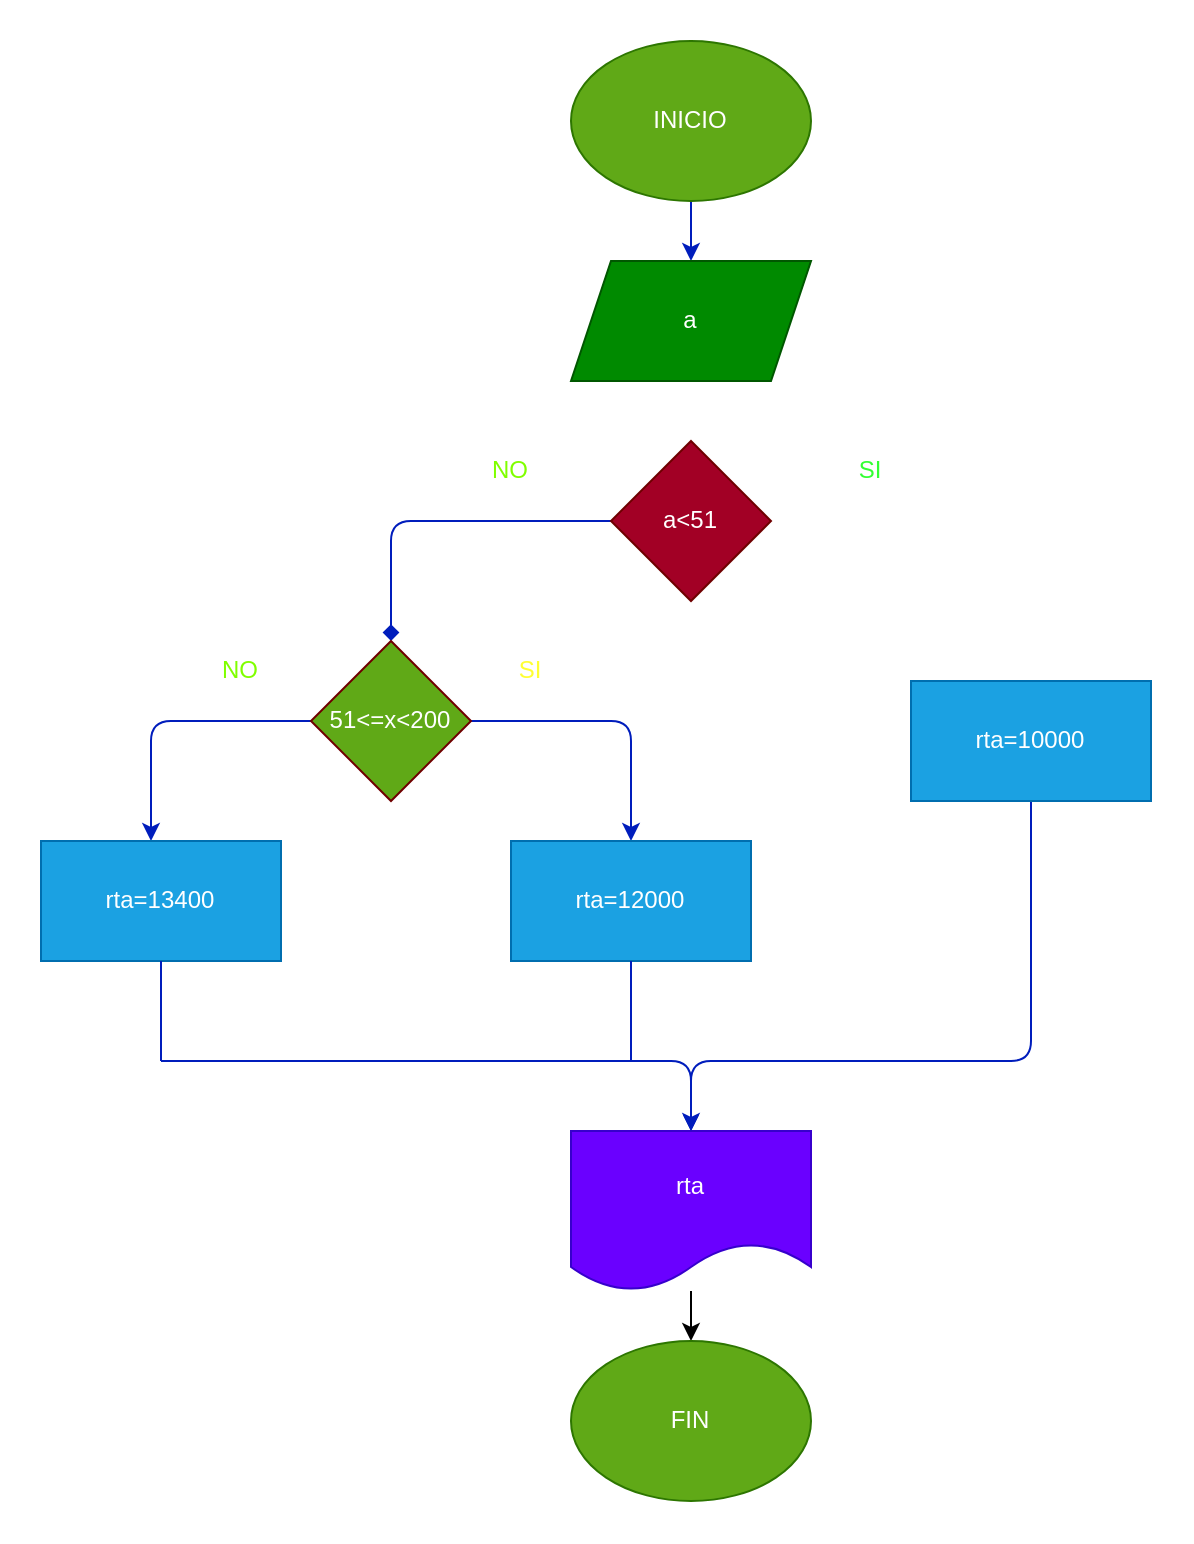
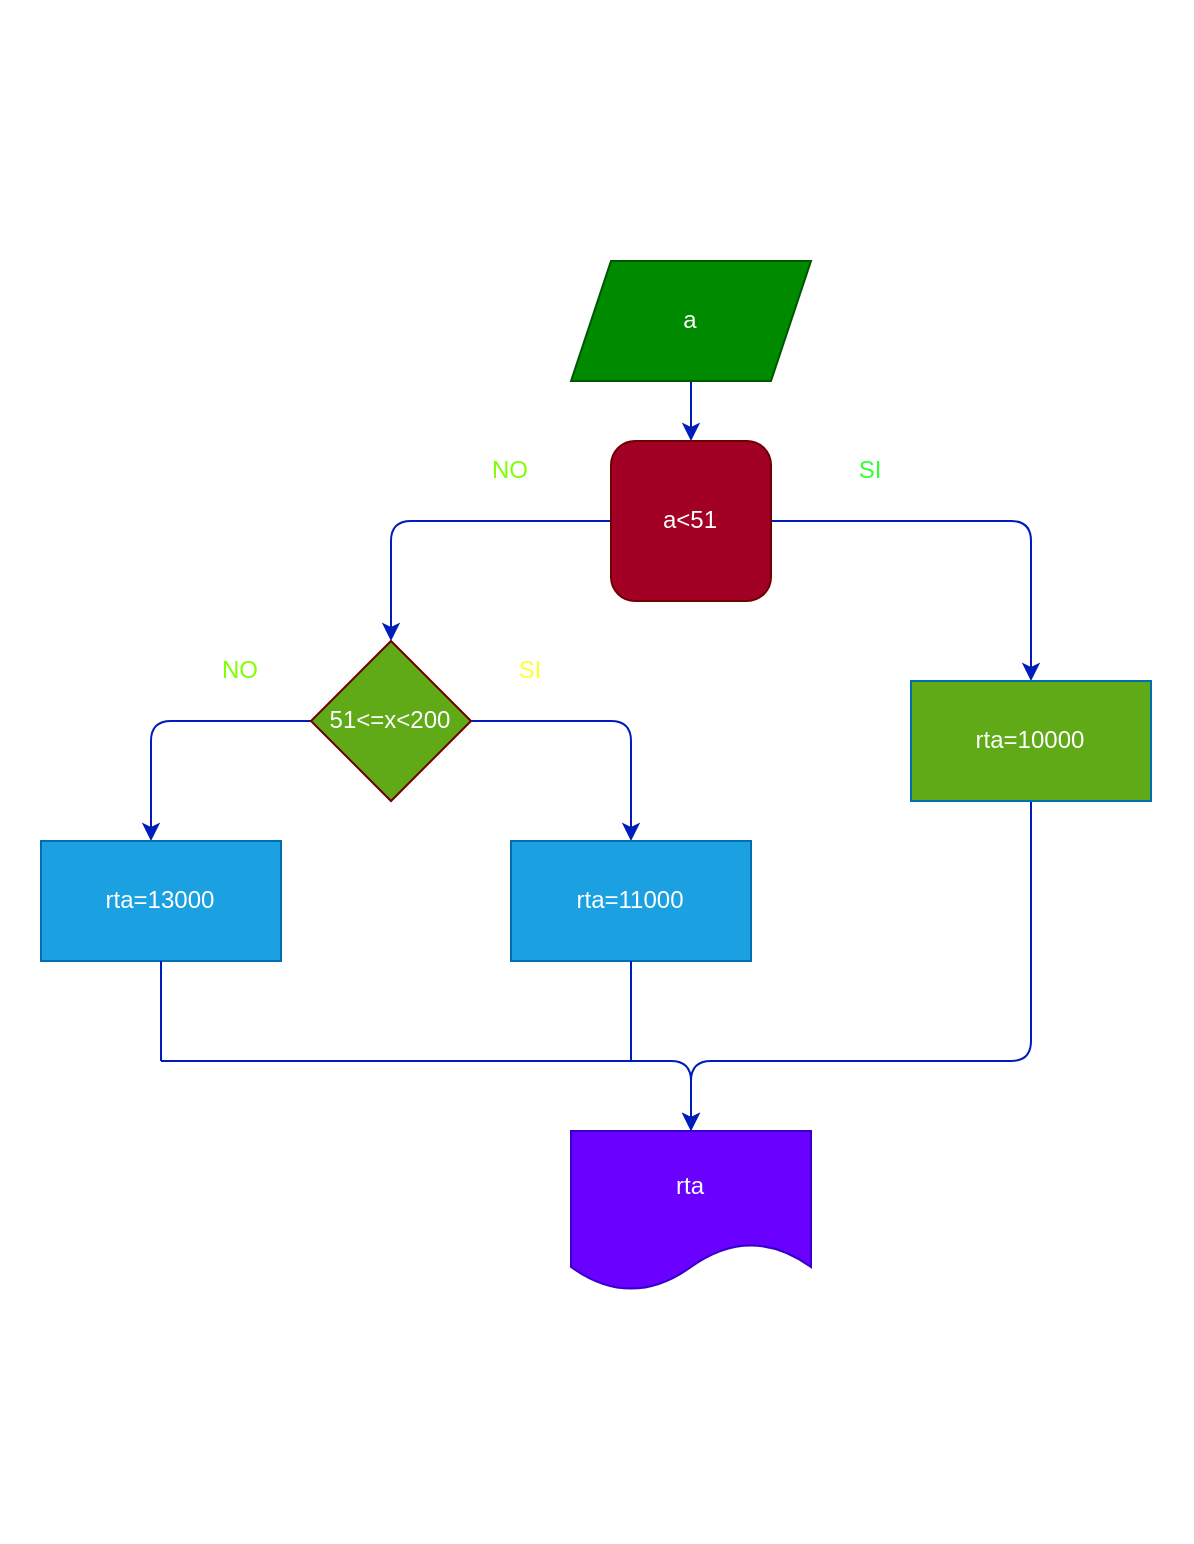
(691, 121) -> none
(691, 224) -> none
none -> (691, 404)
(691, 521) -> (691, 521)
none -> (967, 521)
(391, 625) -> (391, 626)
(1031, 741) -> (1031, 741)
(1031, 801) -> (1031, 801)
(161, 901) -> (161, 901)
(631, 901) -> (631, 901)
(691, 1309) -> none
(691, 1421) -> none
